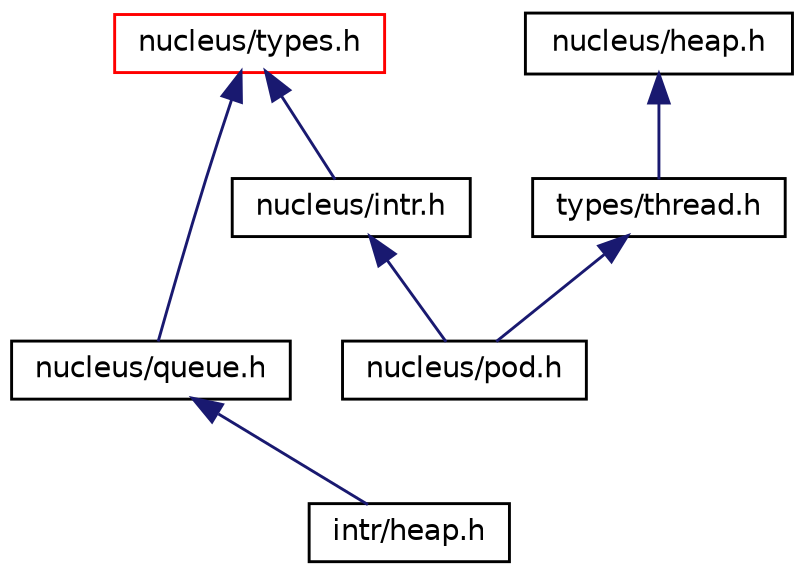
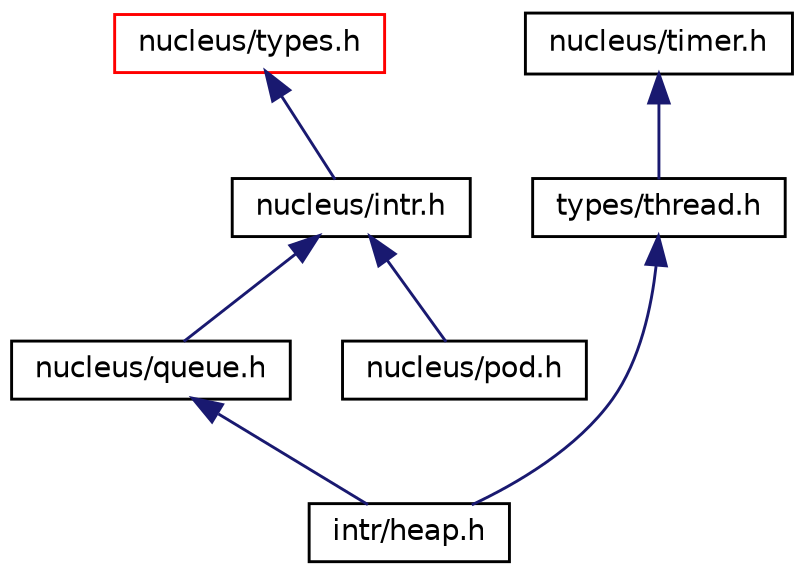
(659, 44) -> (659, 44)
(193, 220) -> (240, 298)
(550, 298) -> (601, 413)
